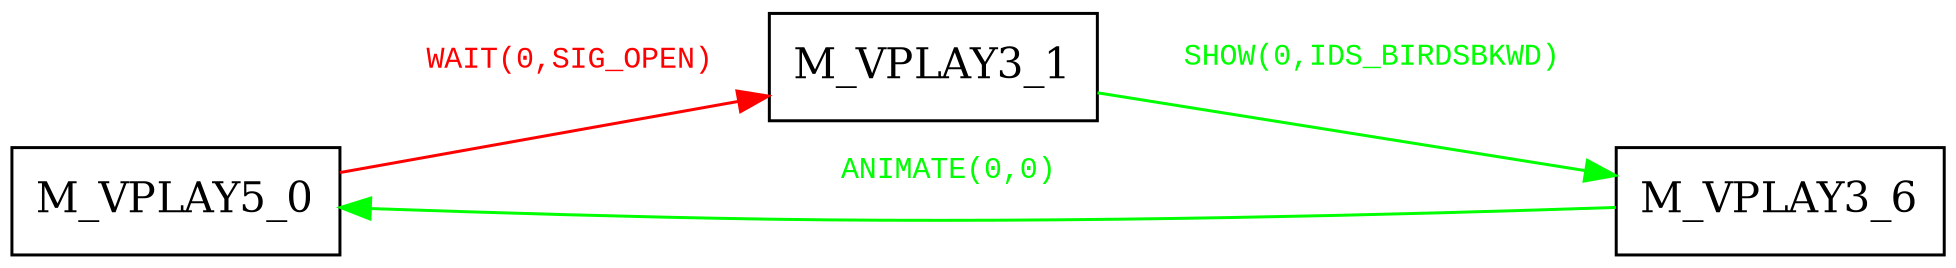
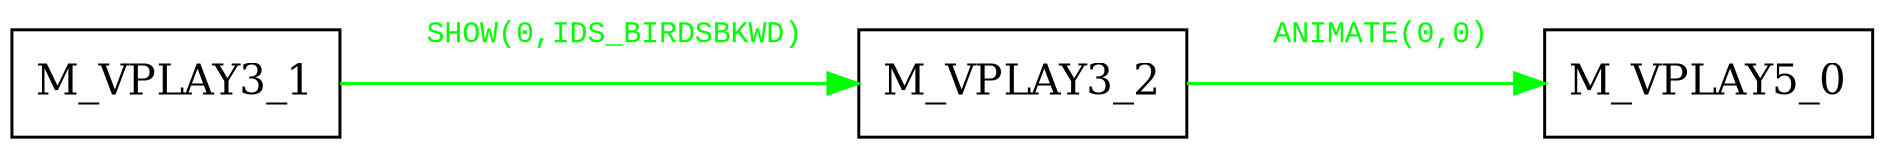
(539, 137) -> none
(1780, 201) -> (1023, 83)
